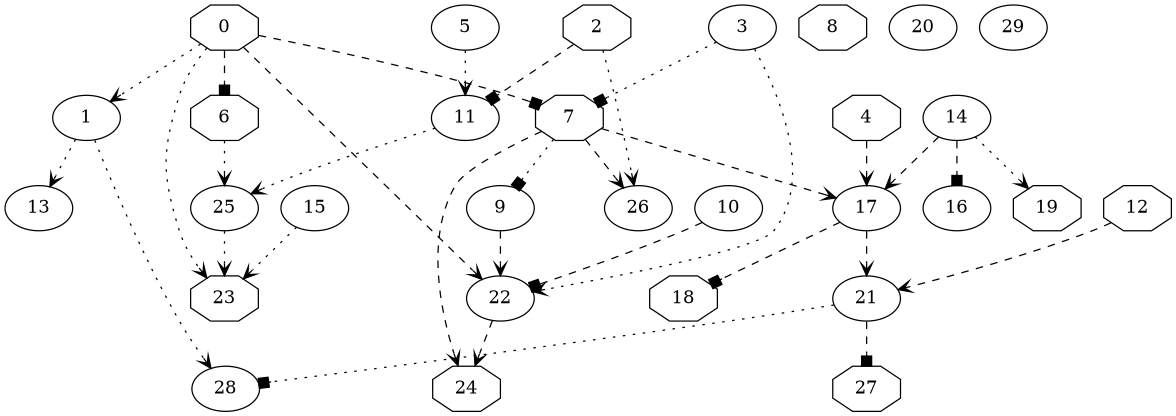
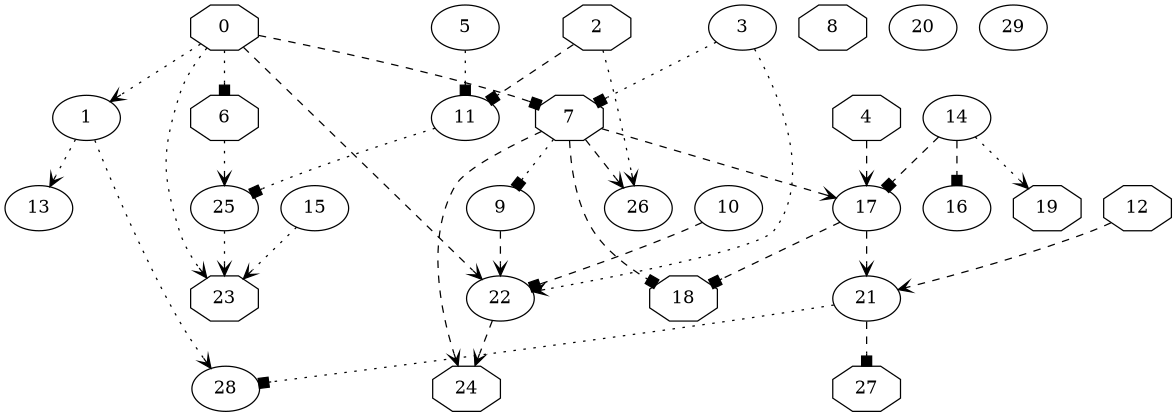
(224, 67) -> (224, 67)
(465, 67) -> (465, 67)
(344, 158) -> (344, 158)
(916, 159) -> (916, 159)
none -> (587, 221)
